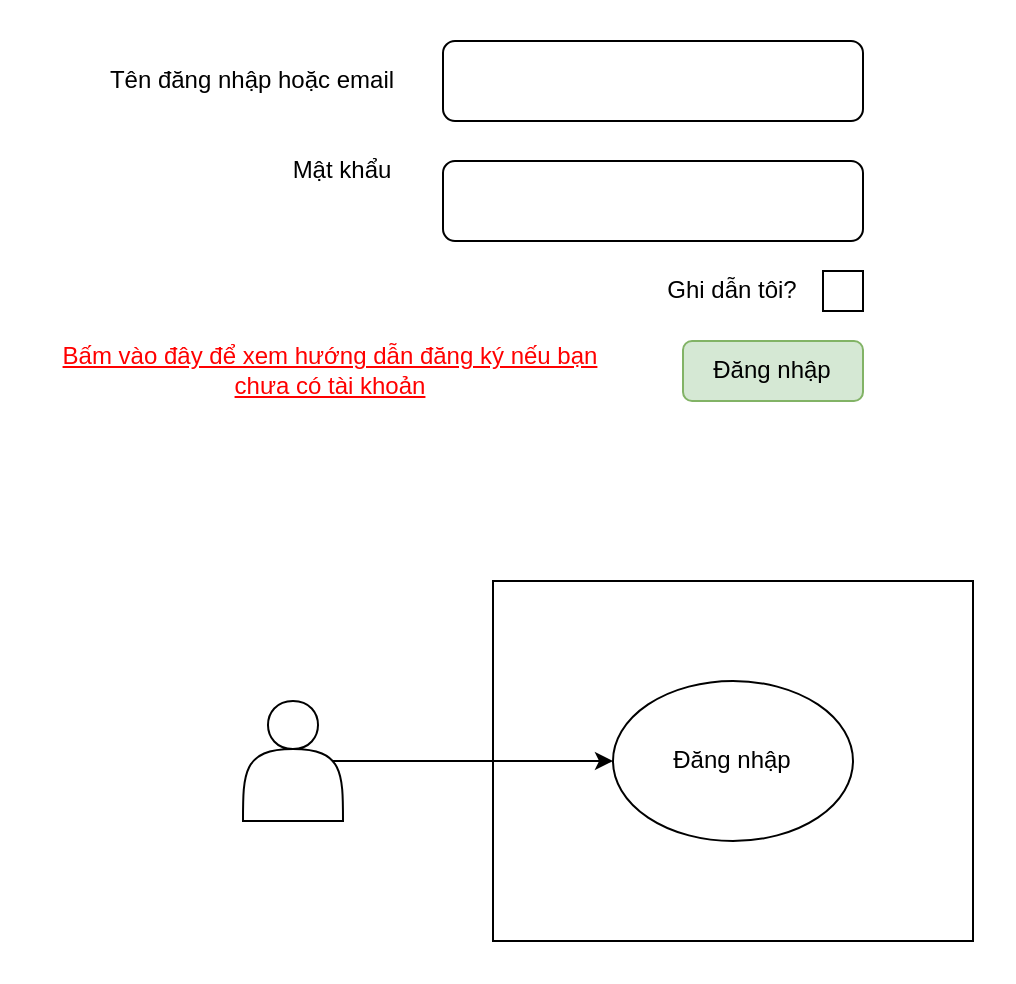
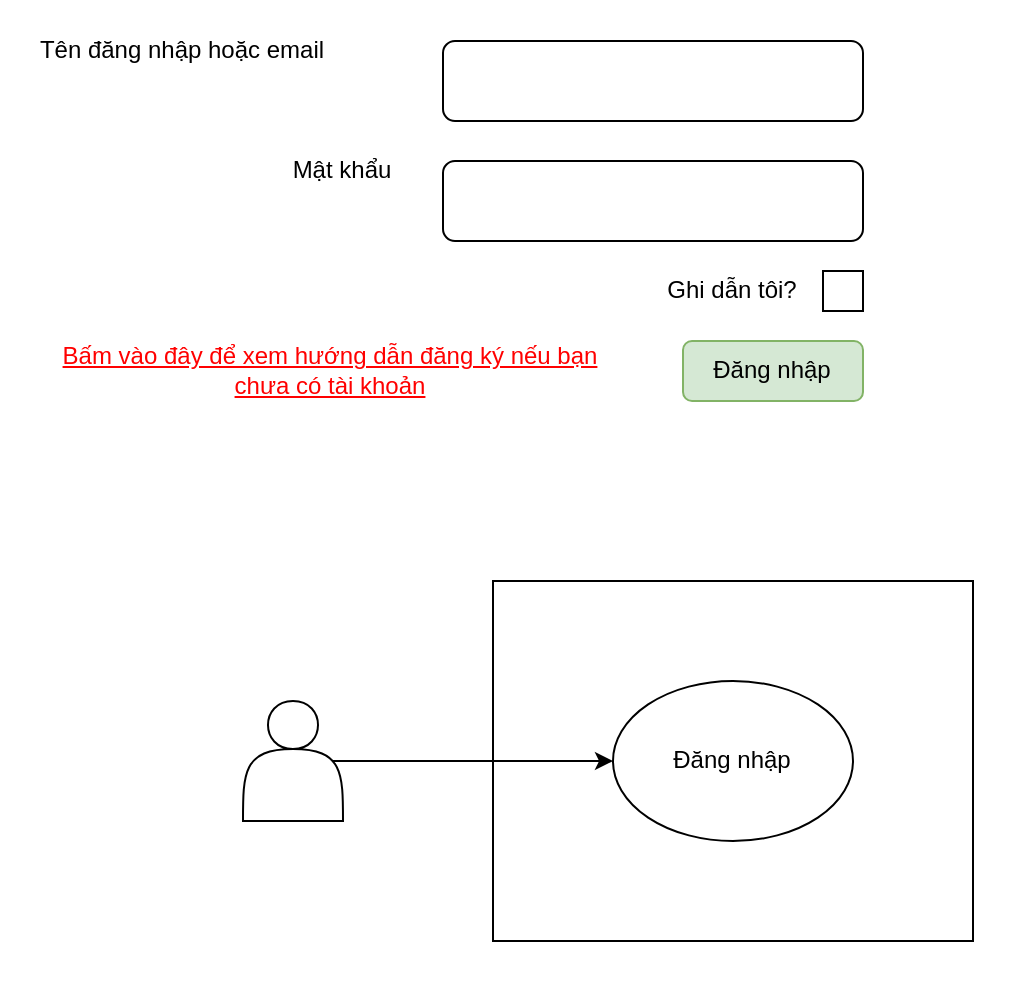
(253, 81) -> (183, 51)
